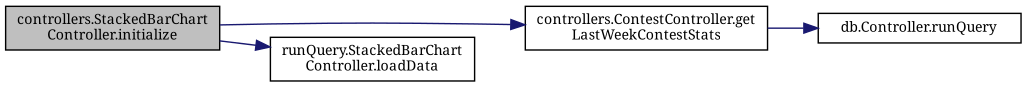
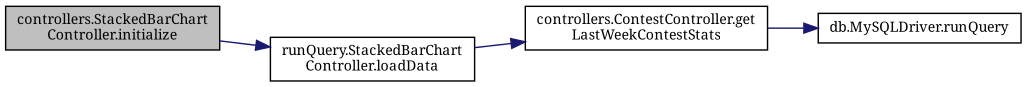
(365, 23) -> (493, 46)
(920, 28) -> (920, 28)
